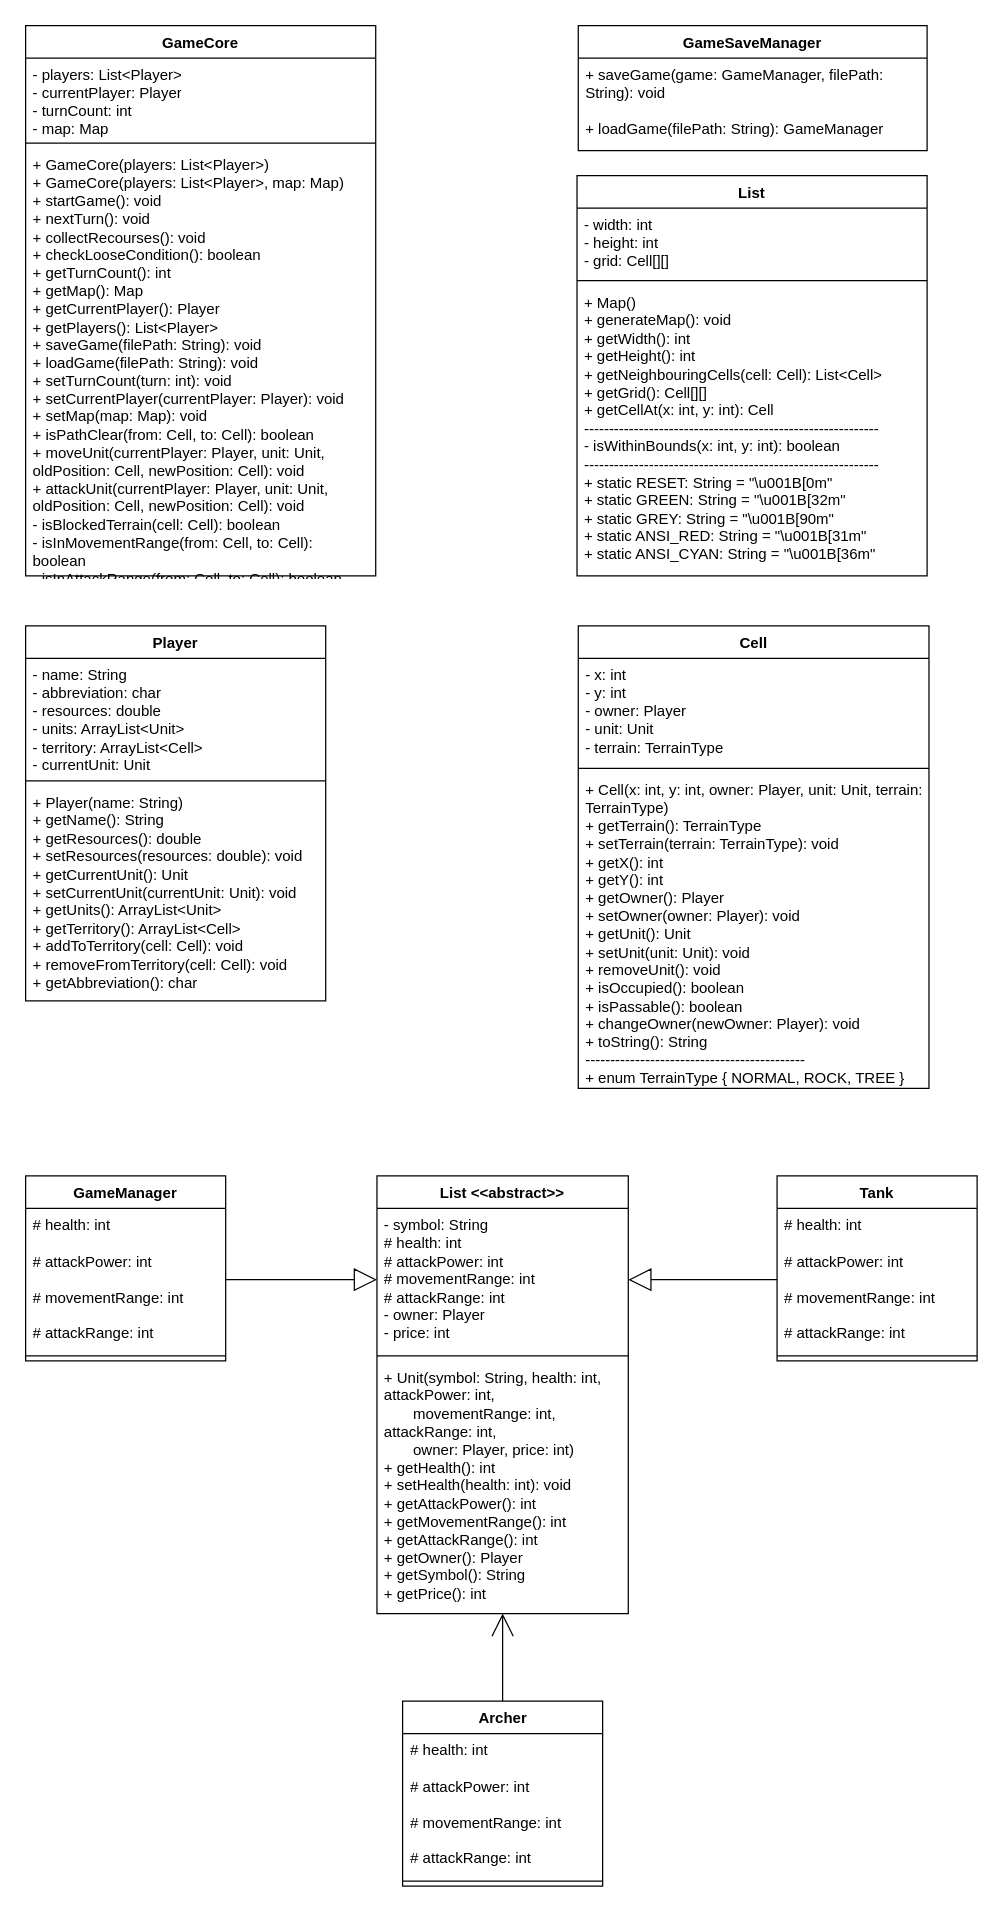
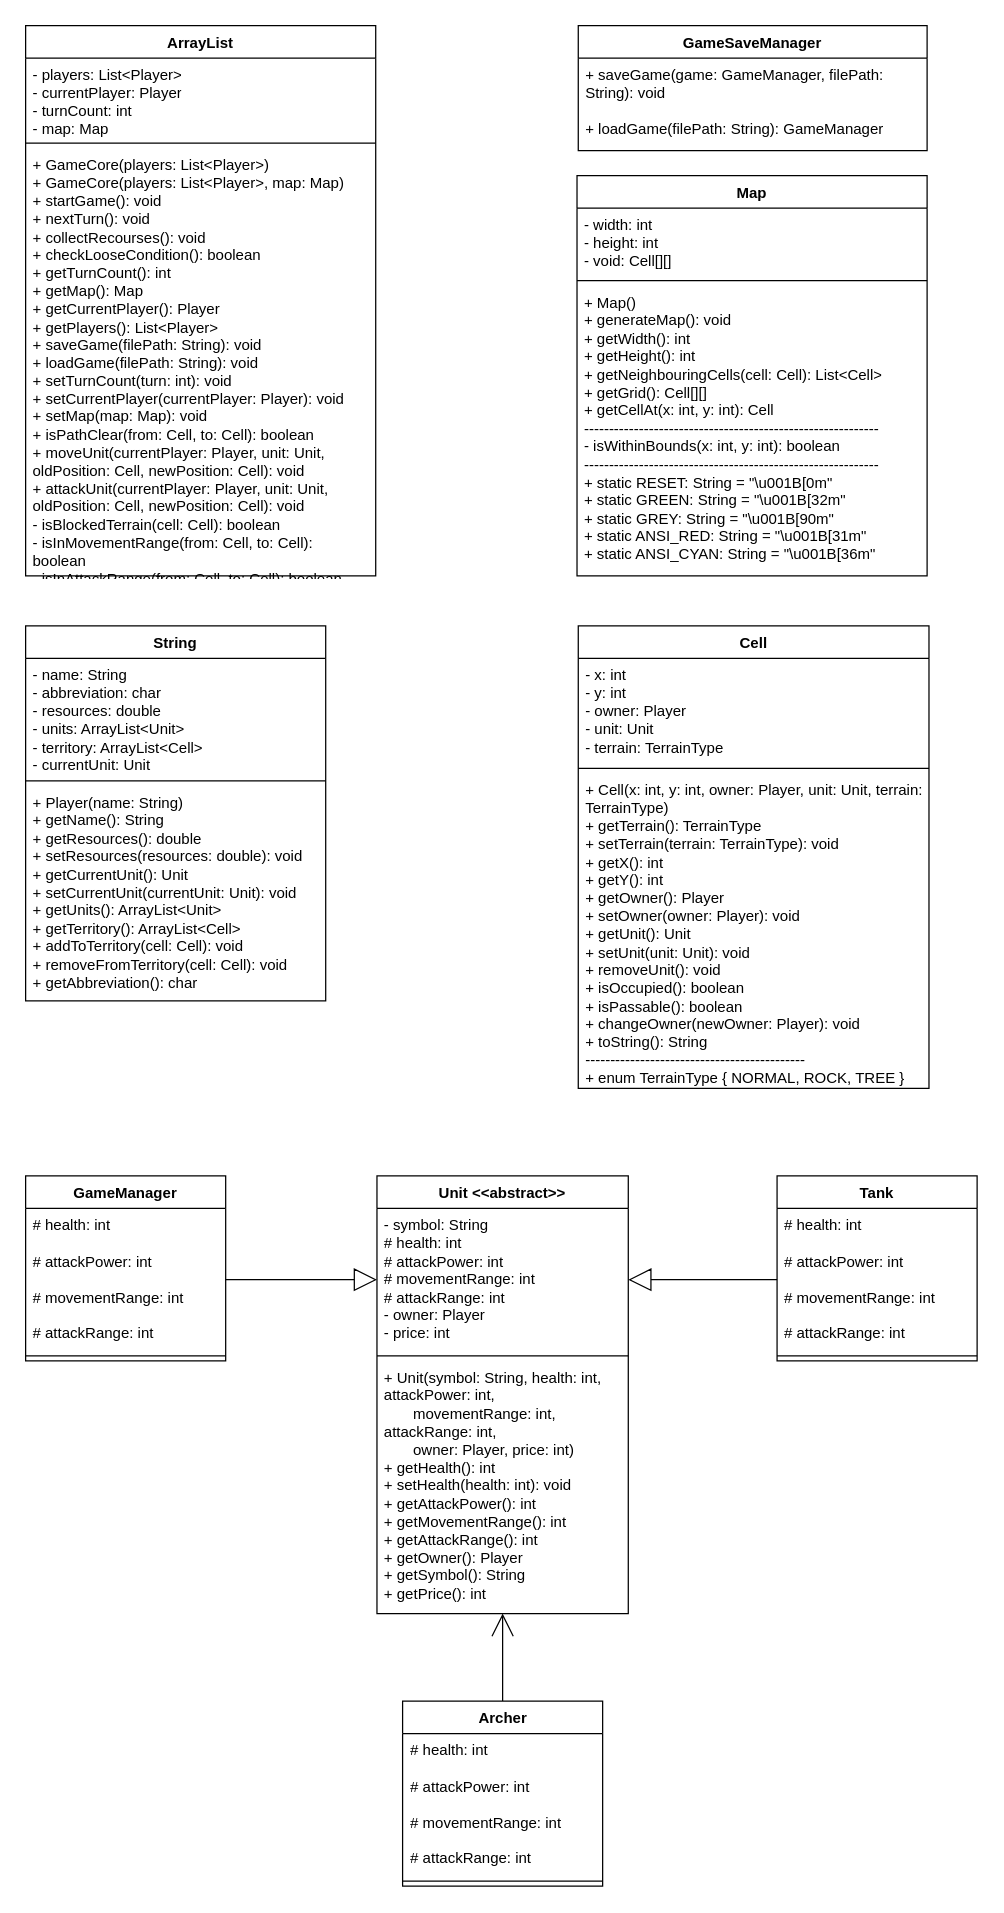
(201, 43) -> (201, 43)
(752, 193) -> (752, 193)
(640, 244) -> (640, 244)
(176, 643) -> (176, 643)
(503, 1193) -> (503, 1193)
